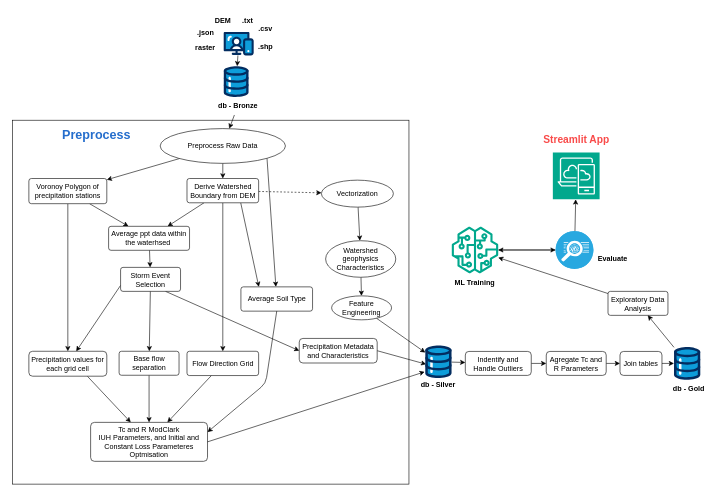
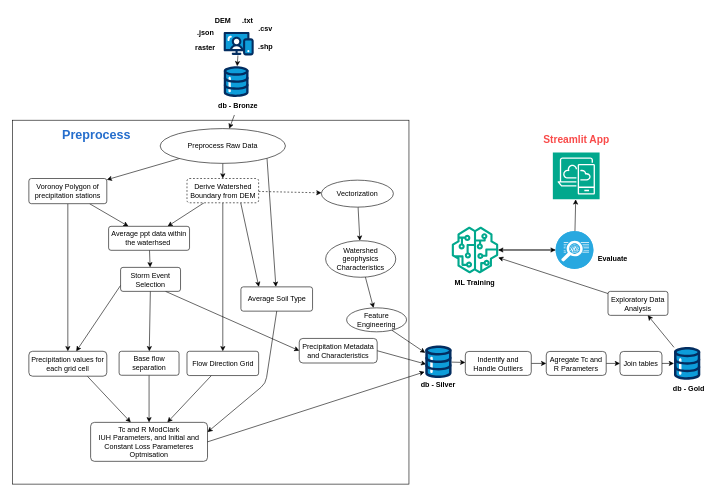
(223, 191) -> (223, 191)
(362, 308) -> (377, 320)
